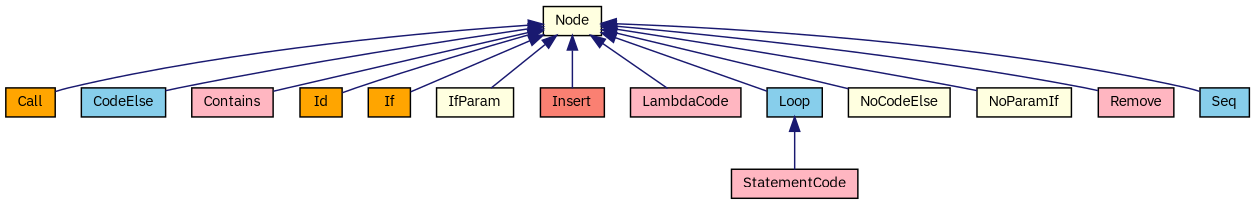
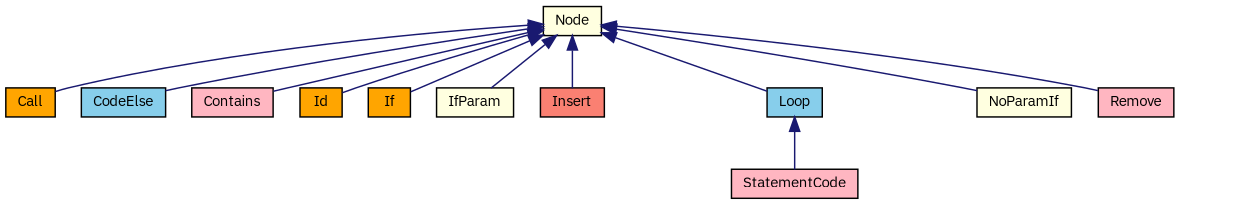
(686, 102) -> none
(899, 102) -> none
(1225, 102) -> none
